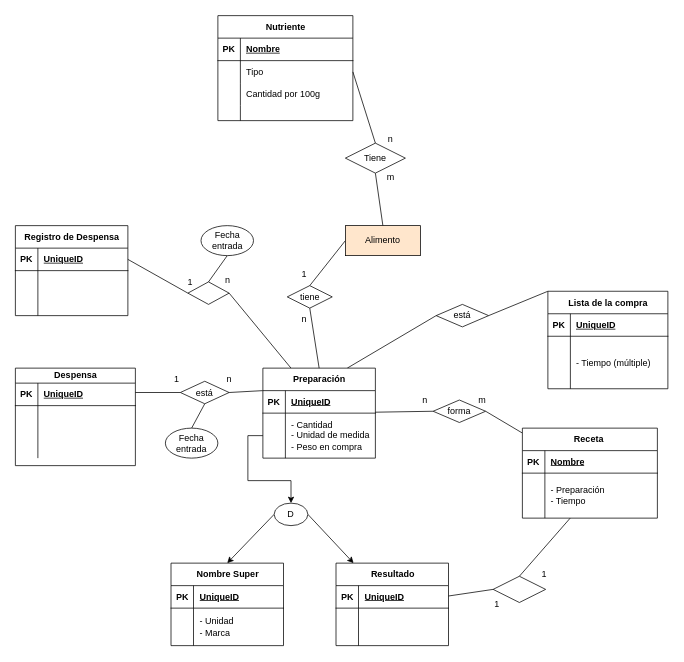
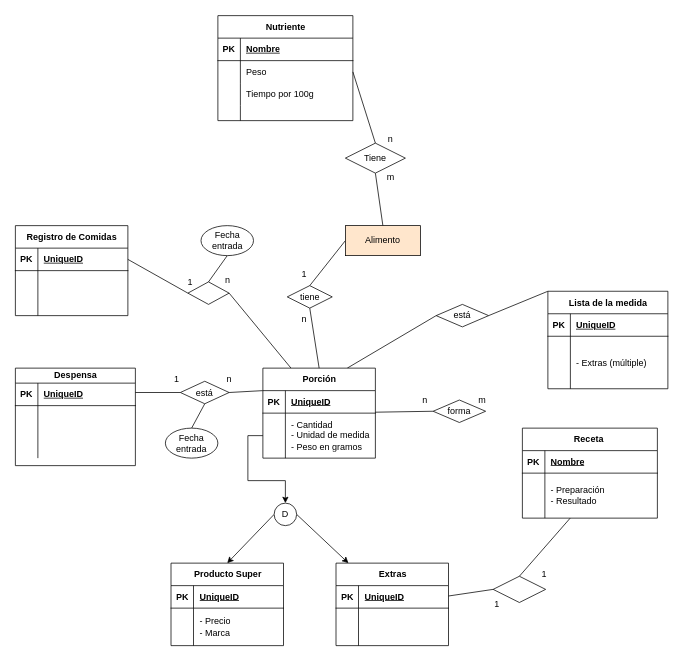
(255, 72) -> (256, 72)
(286, 94) -> (281, 94)
(72, 237) -> (72, 237)
(608, 303) -> (608, 303)
(617, 363) -> (618, 363)
(320, 379) -> (320, 379)
(504, 422) -> none
(331, 435) -> (331, 435)
(581, 495) -> (581, 495)
(291, 514) -> (285, 514)
(228, 574) -> (228, 574)
(393, 574) -> (393, 574)
(218, 627) -> (218, 627)
